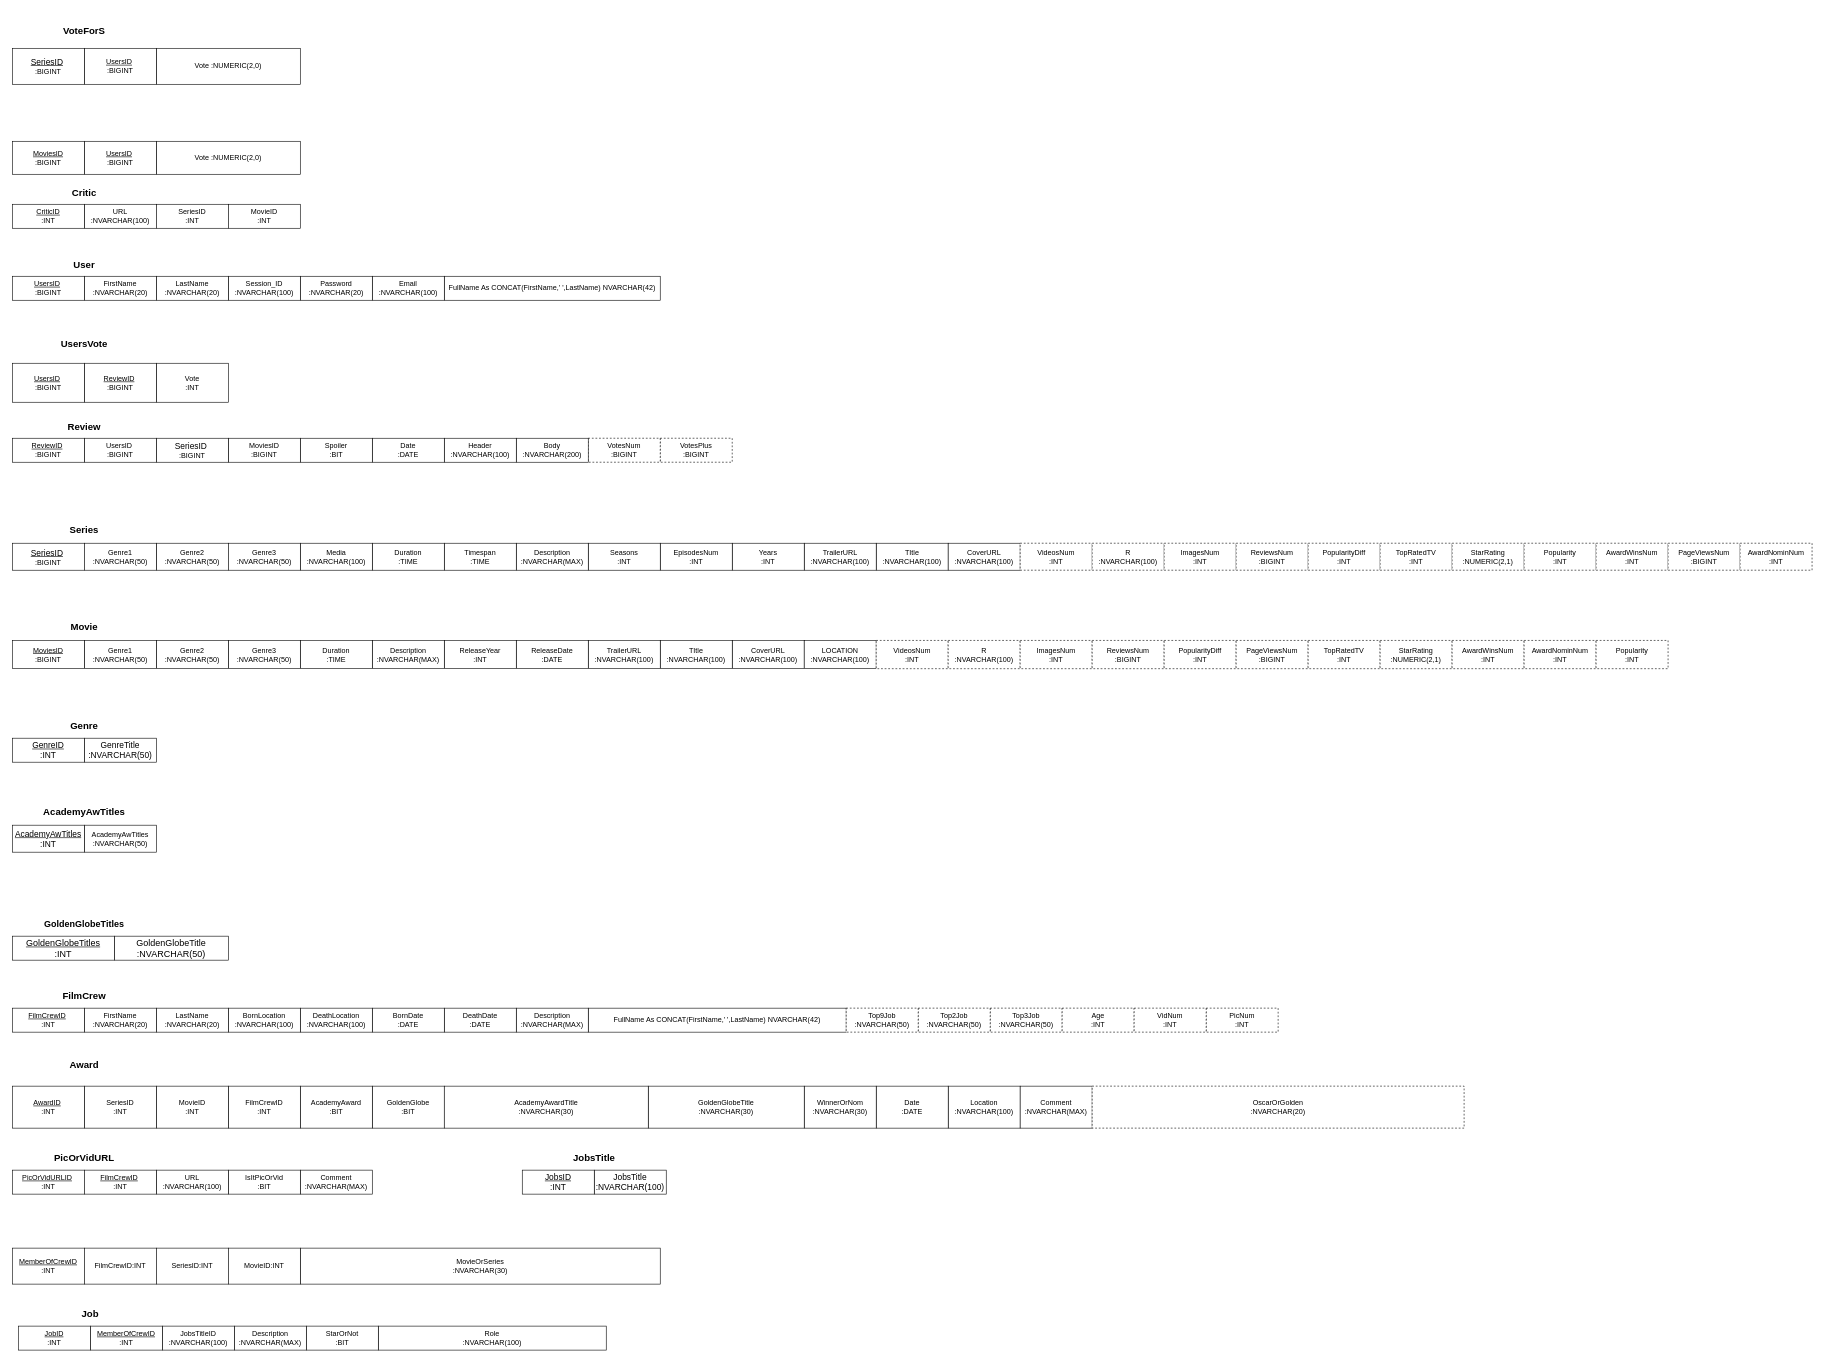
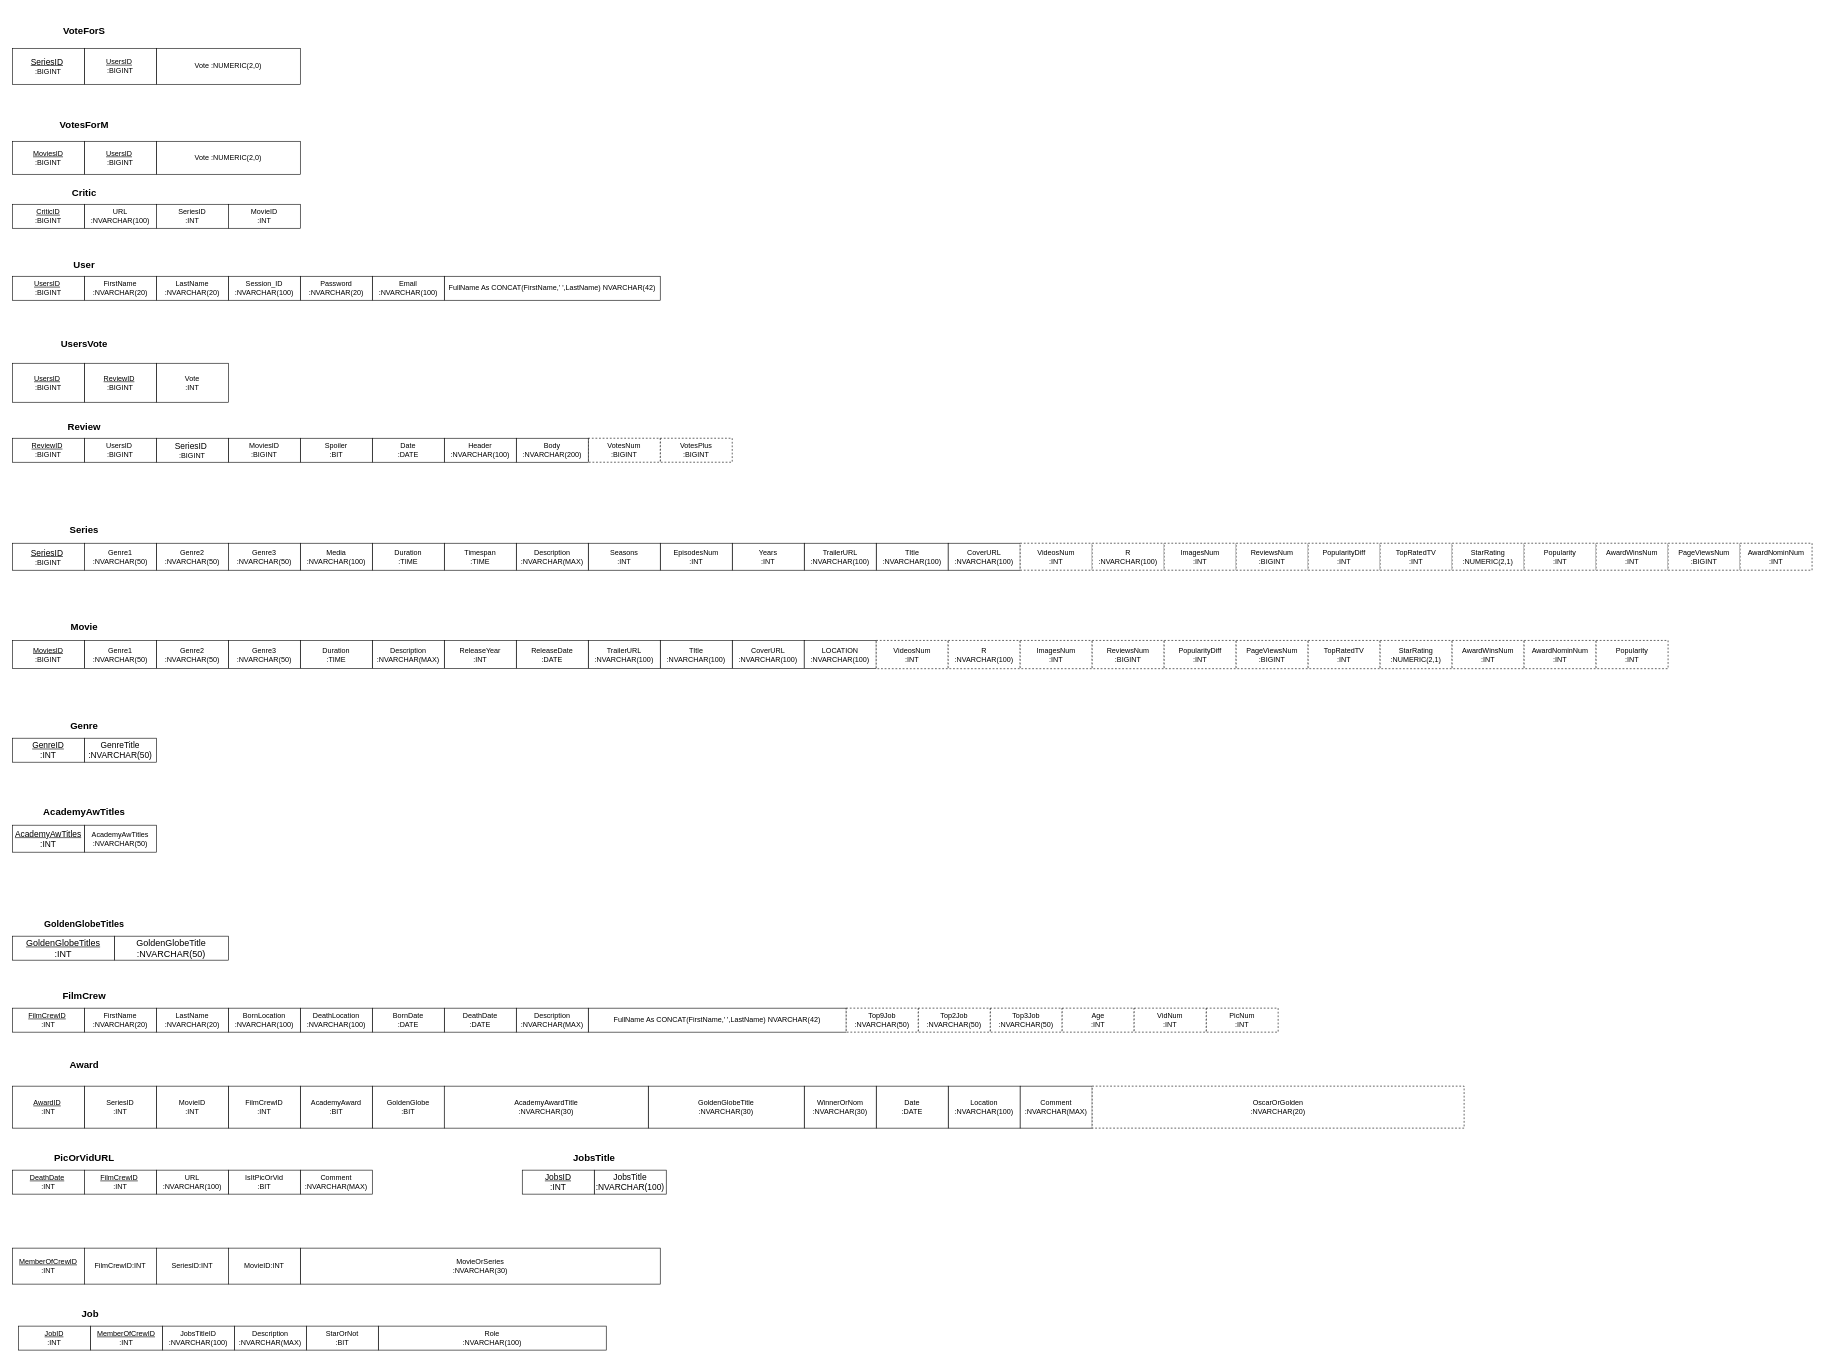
none -> (84, 125)
(48, 216) -> (48, 216)
(48, 1182) -> (48, 1182)
